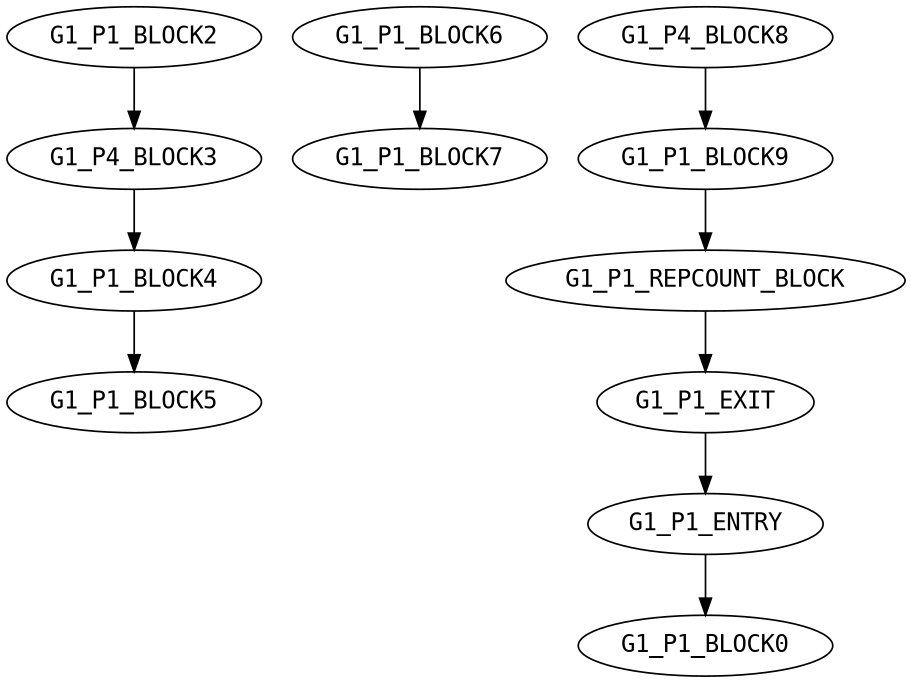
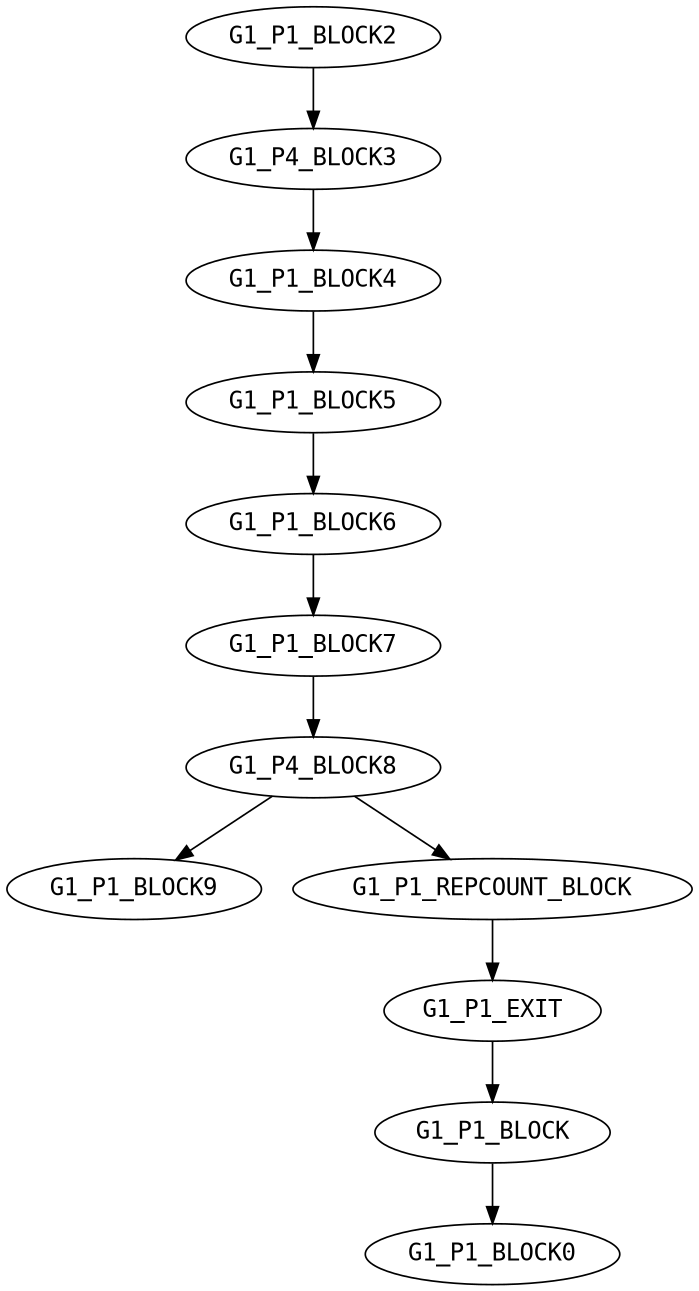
(706, 211) -> (395, 823)
none -> (313, 455)
(706, 524) -> (493, 1132)
none -> (313, 698)
